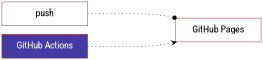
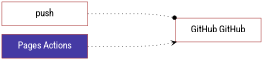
(218, 30) -> (218, 30)
(45, 46) -> (45, 46)
